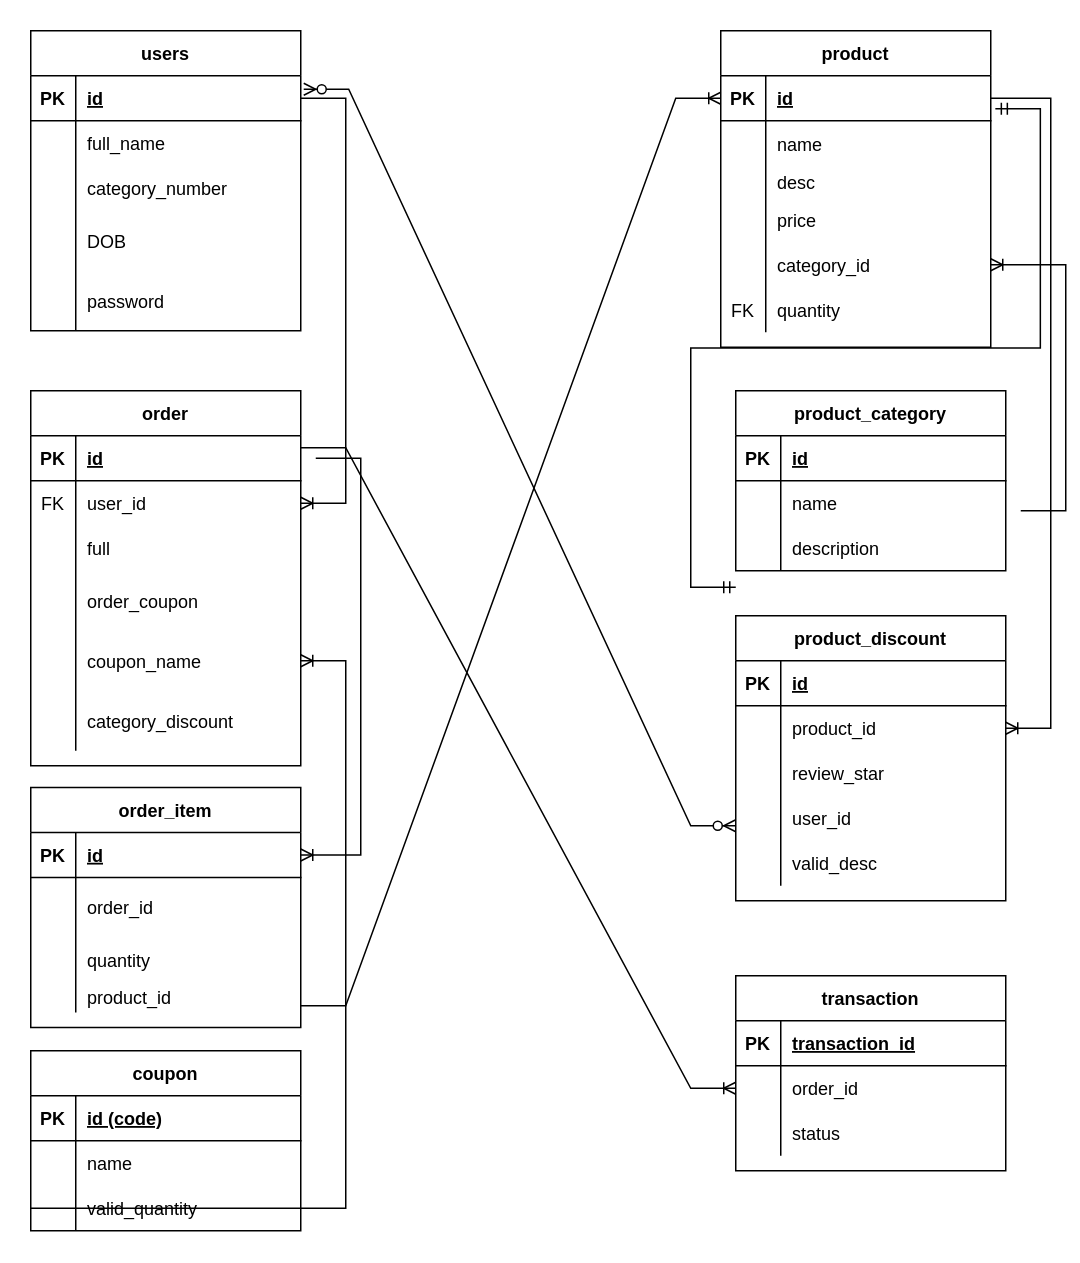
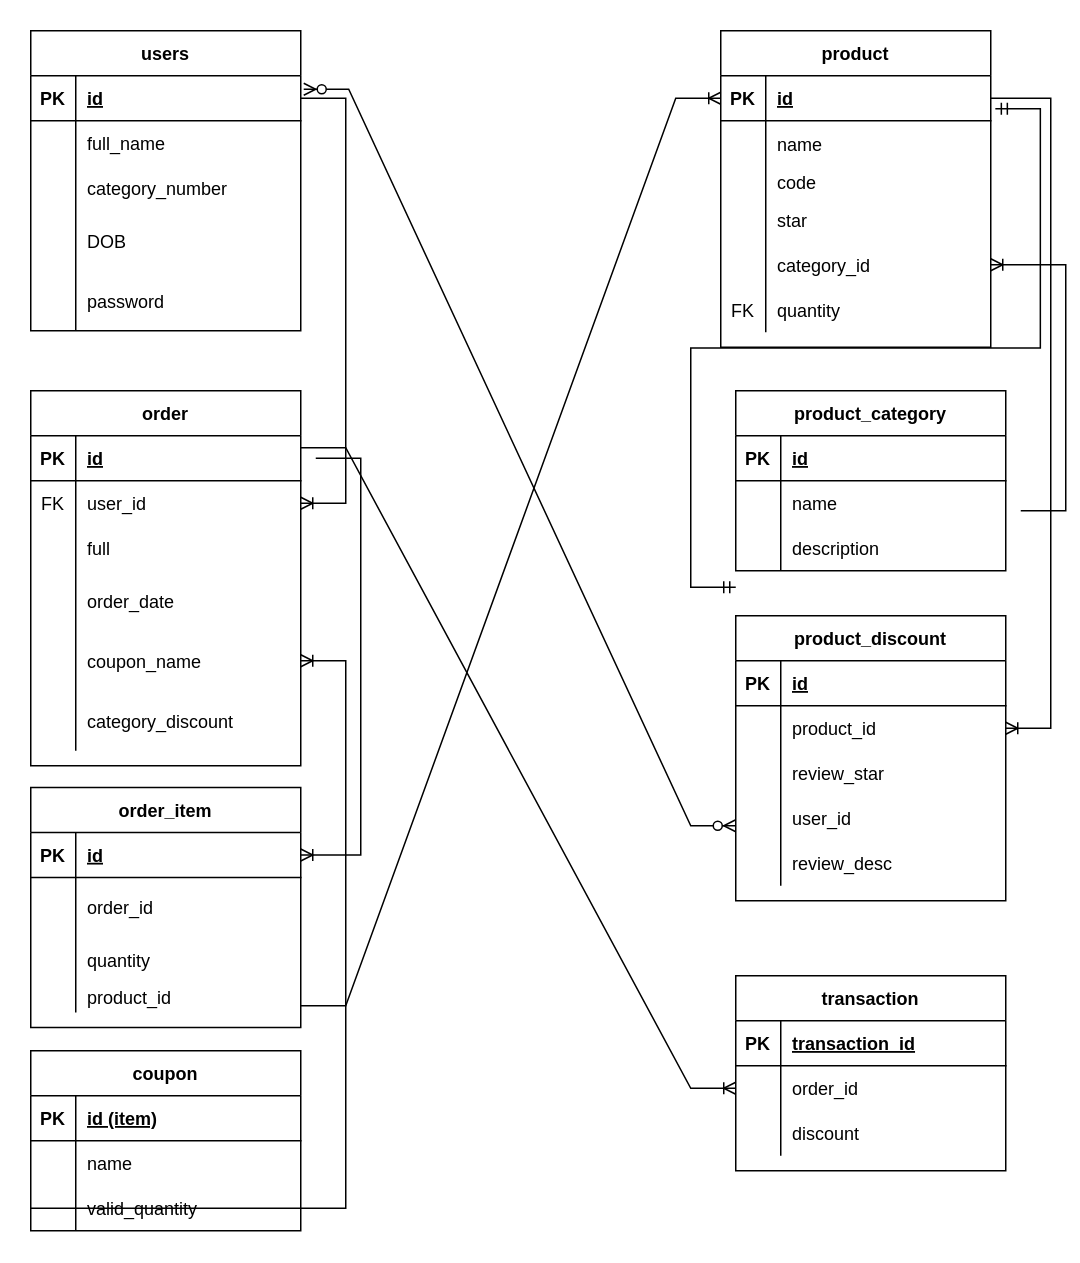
(797, 183) -> (797, 183)
(800, 221) -> (797, 221)
(147, 602) -> (137, 602)
(838, 864) -> (845, 864)
(128, 1119) -> (125, 1119)
(822, 1134) -> (830, 1134)
